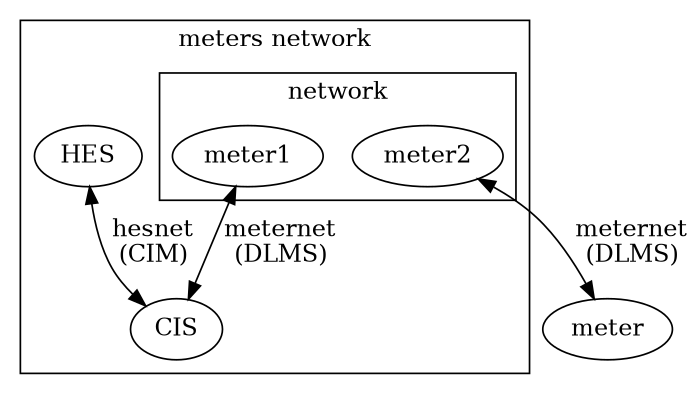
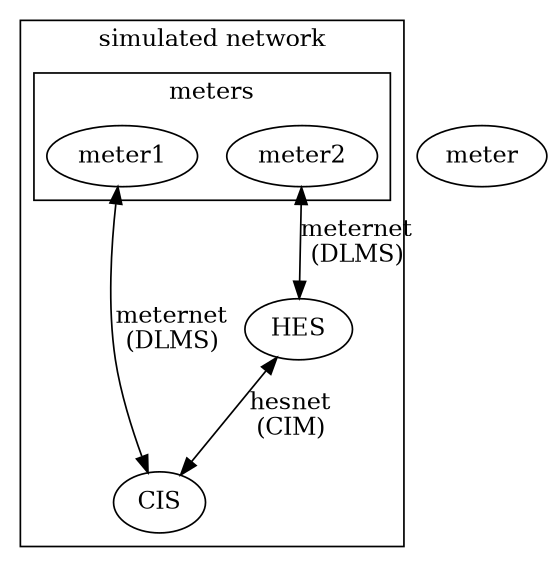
(275, 40) -> (212, 40)
(338, 92) -> (212, 92)
(547, 228) -> (300, 243)
